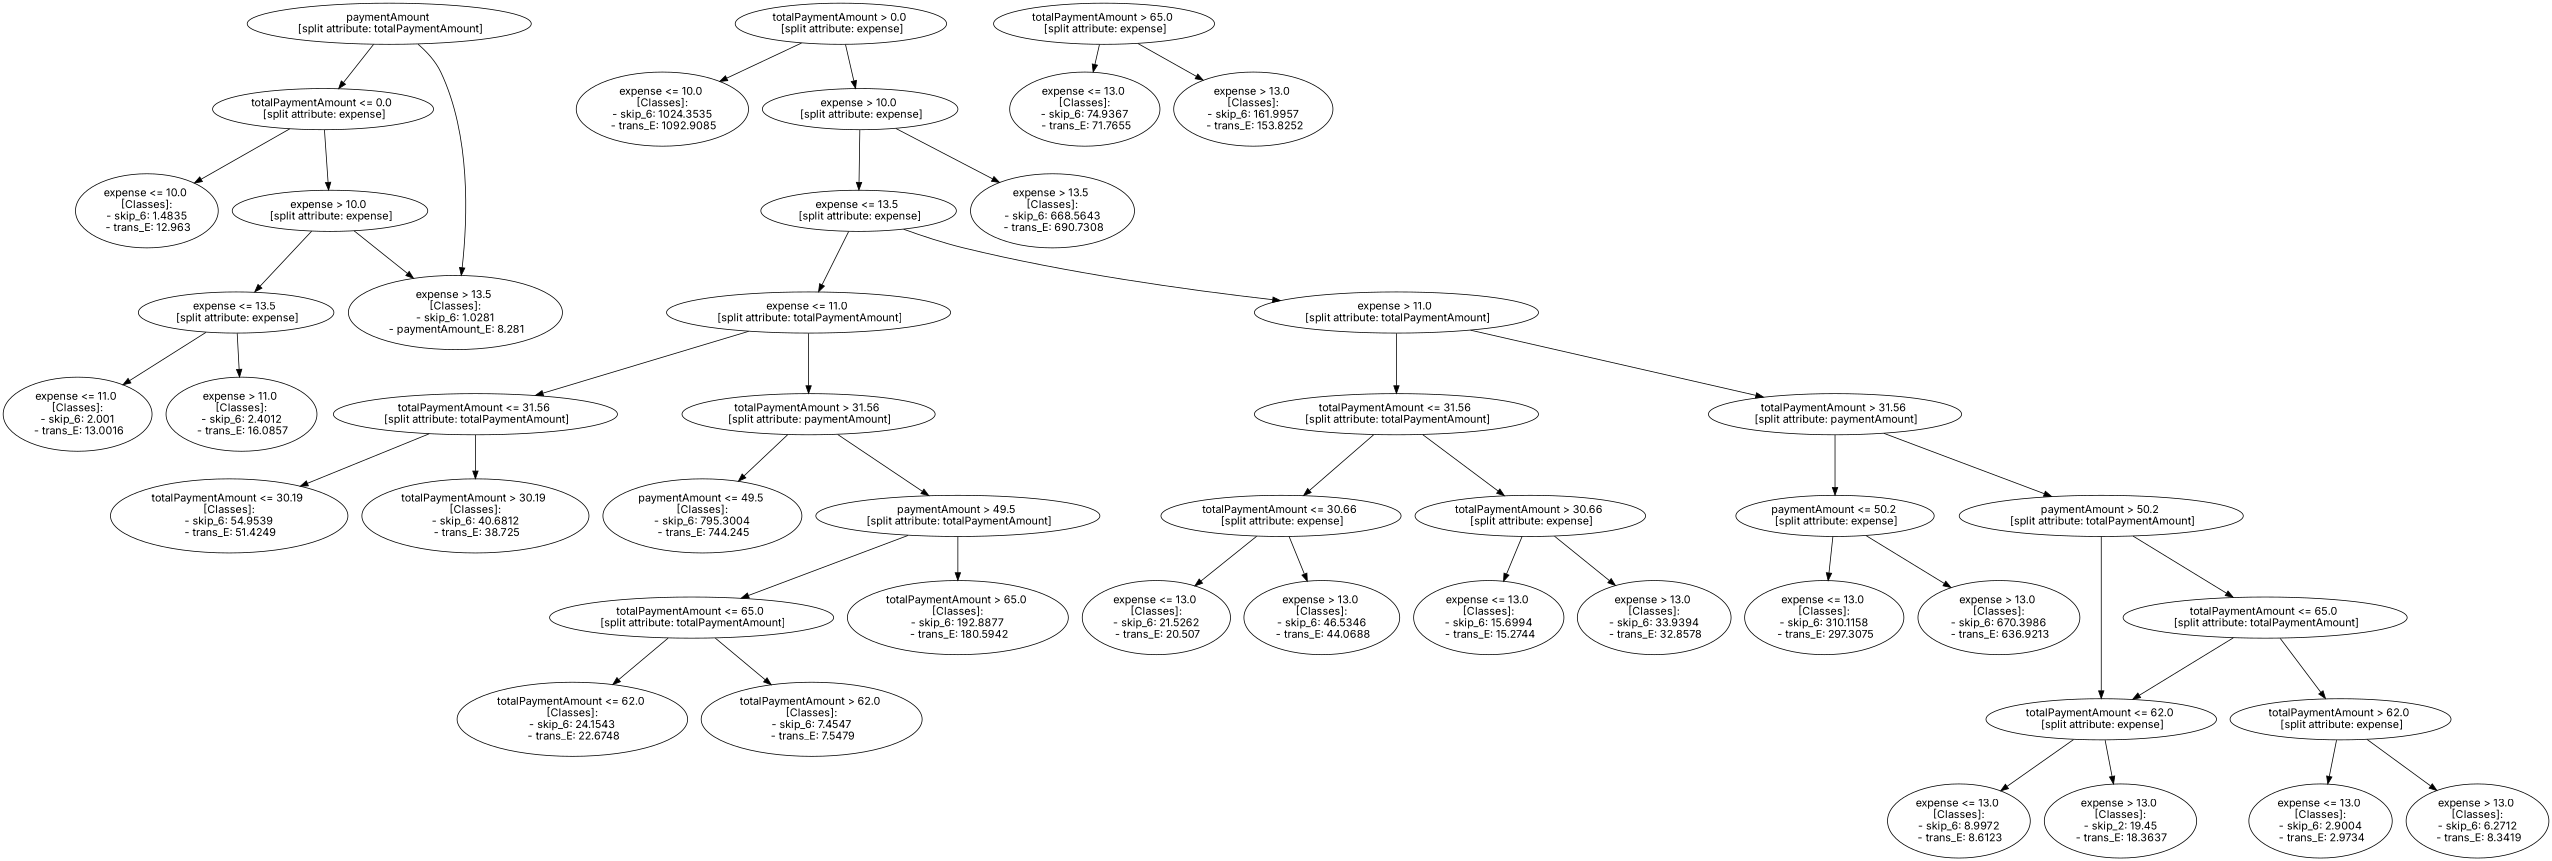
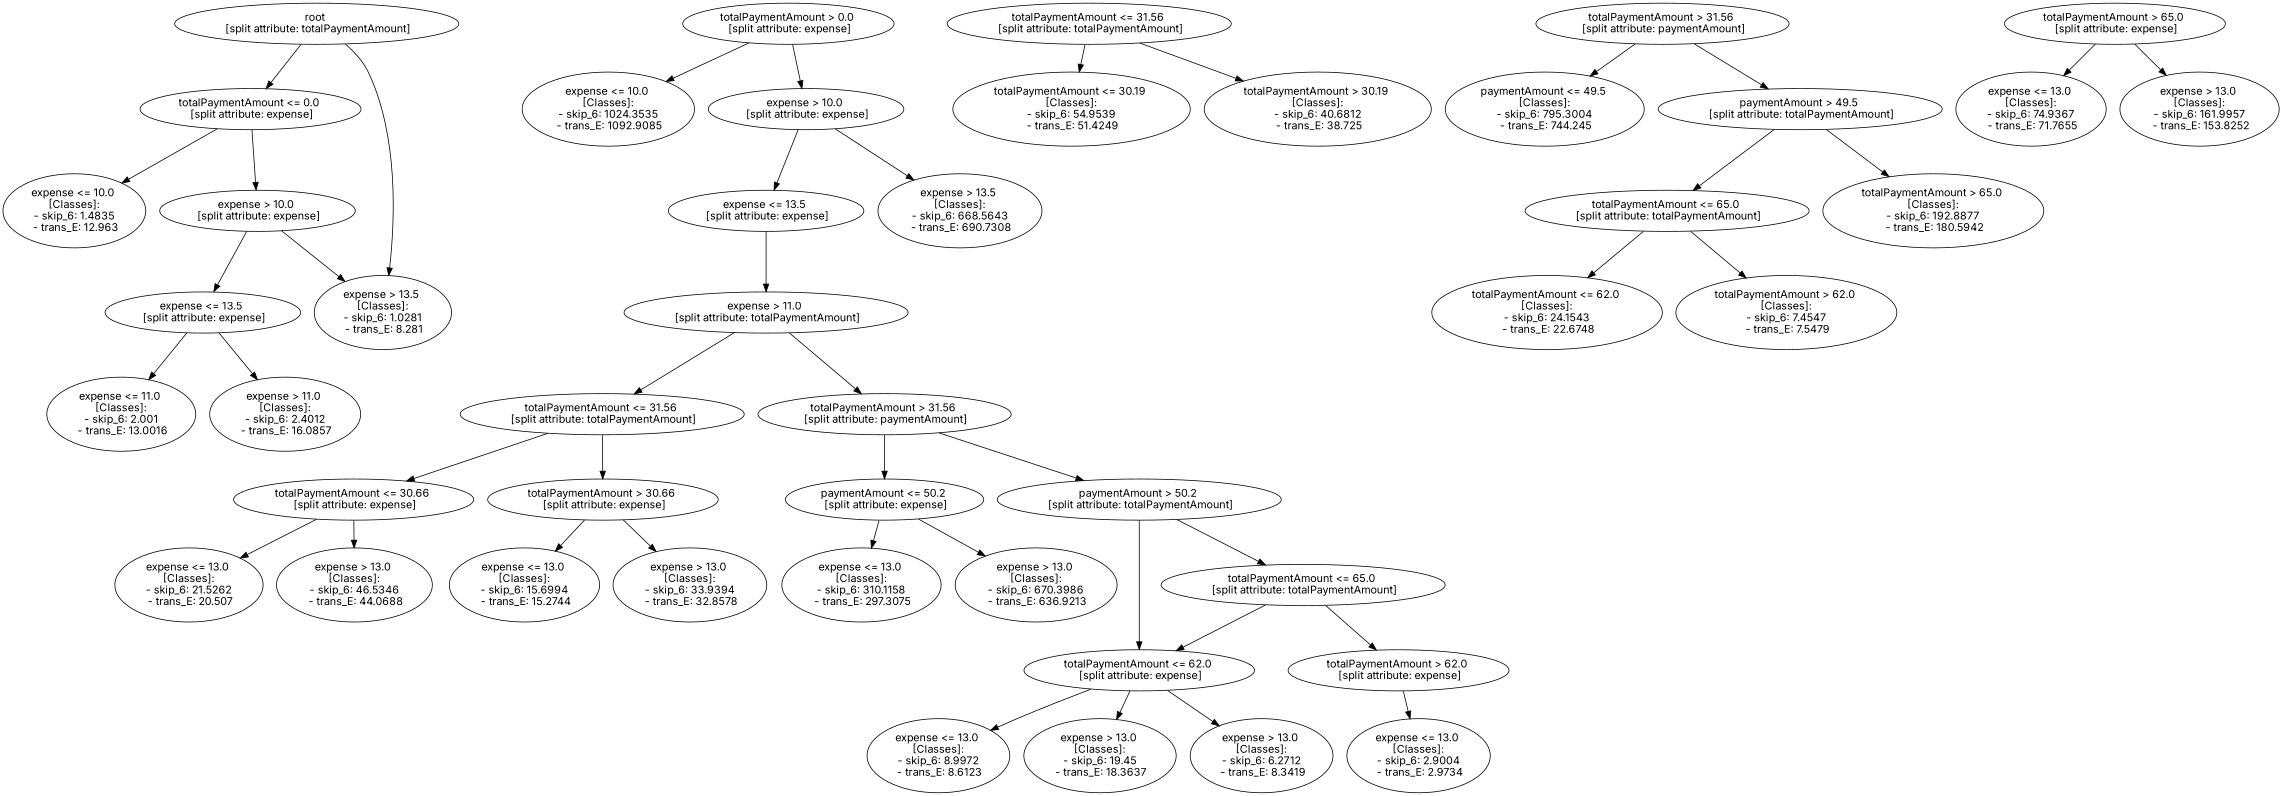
(389, 24) -> (317, 24)
(455, 313) -> (383, 313)
(809, 313) -> none
(2399, 763) -> (1190, 706)
(2121, 821) -> (1100, 756)
